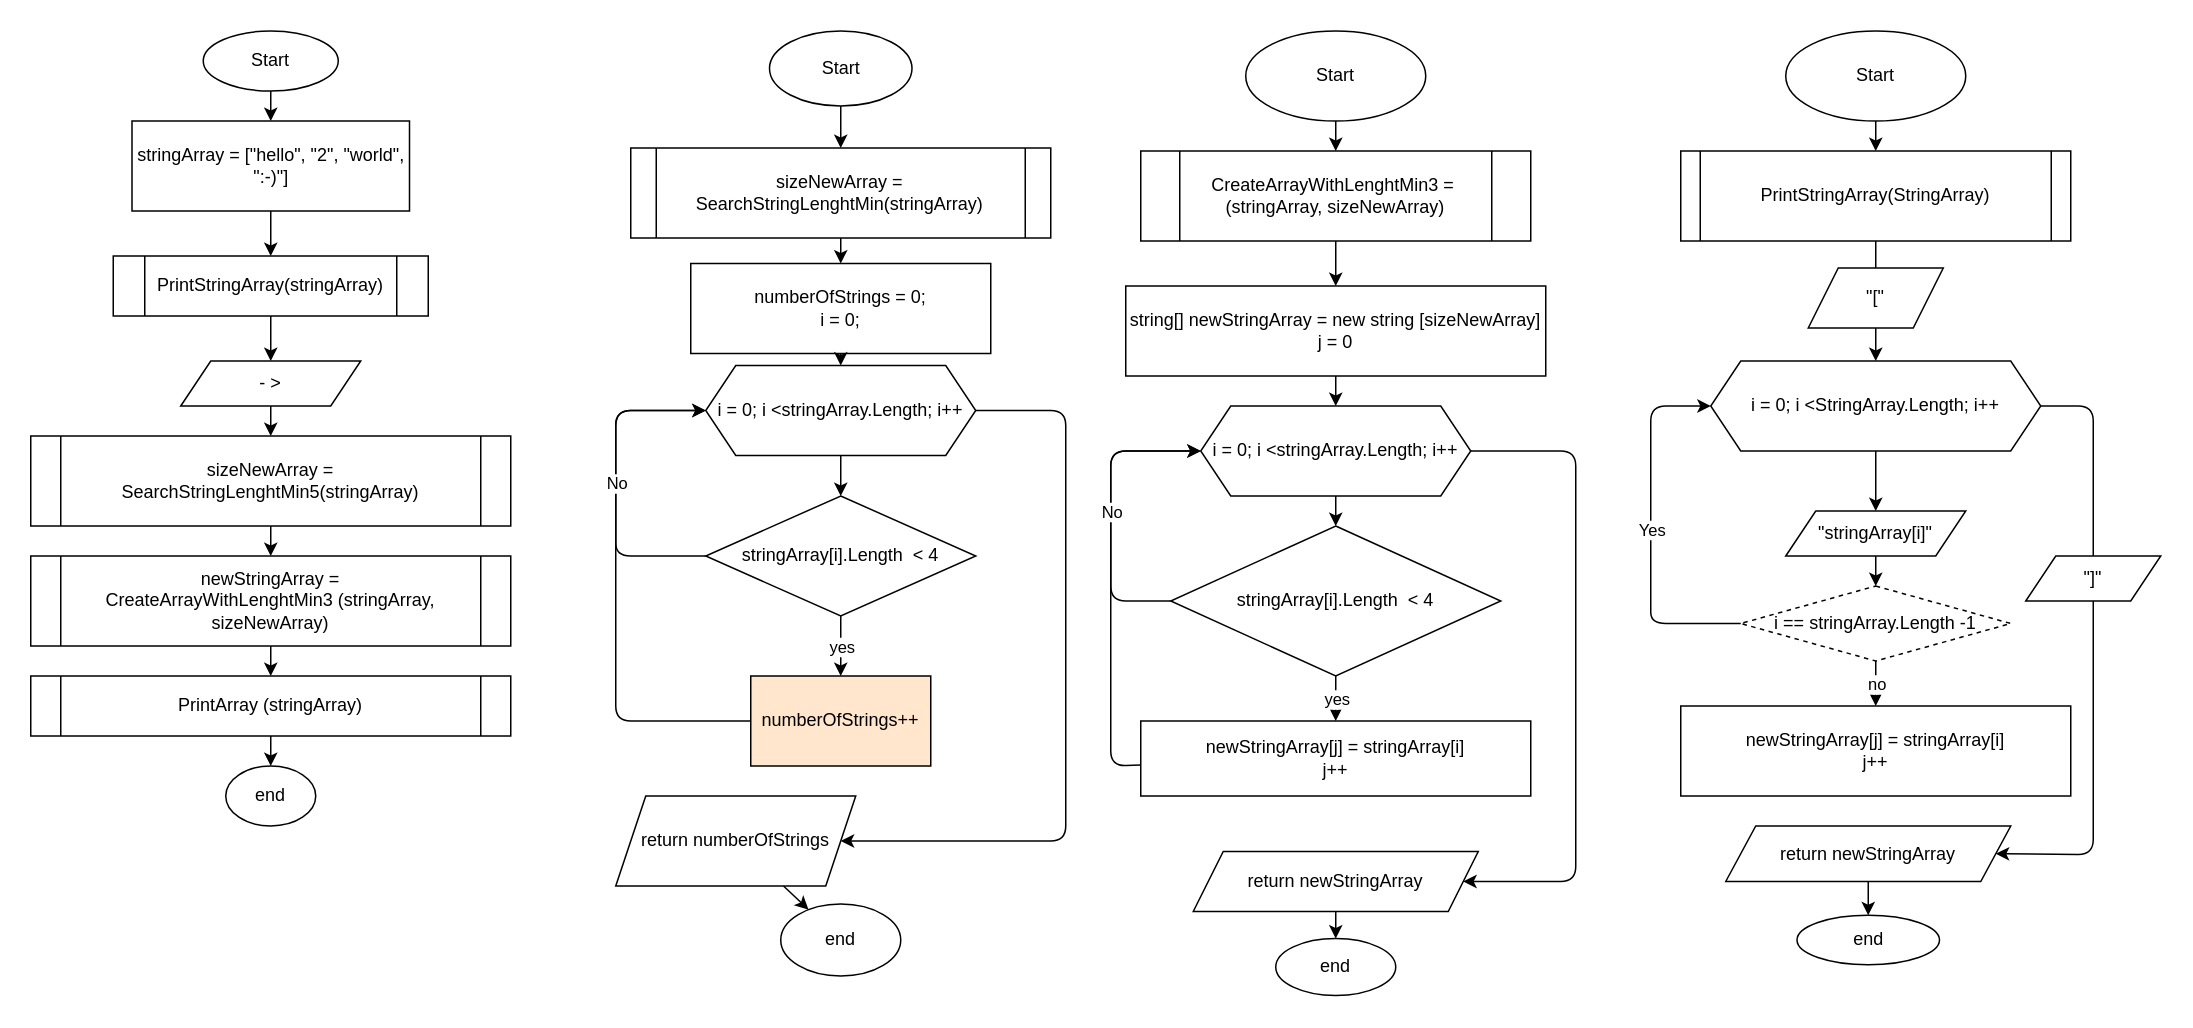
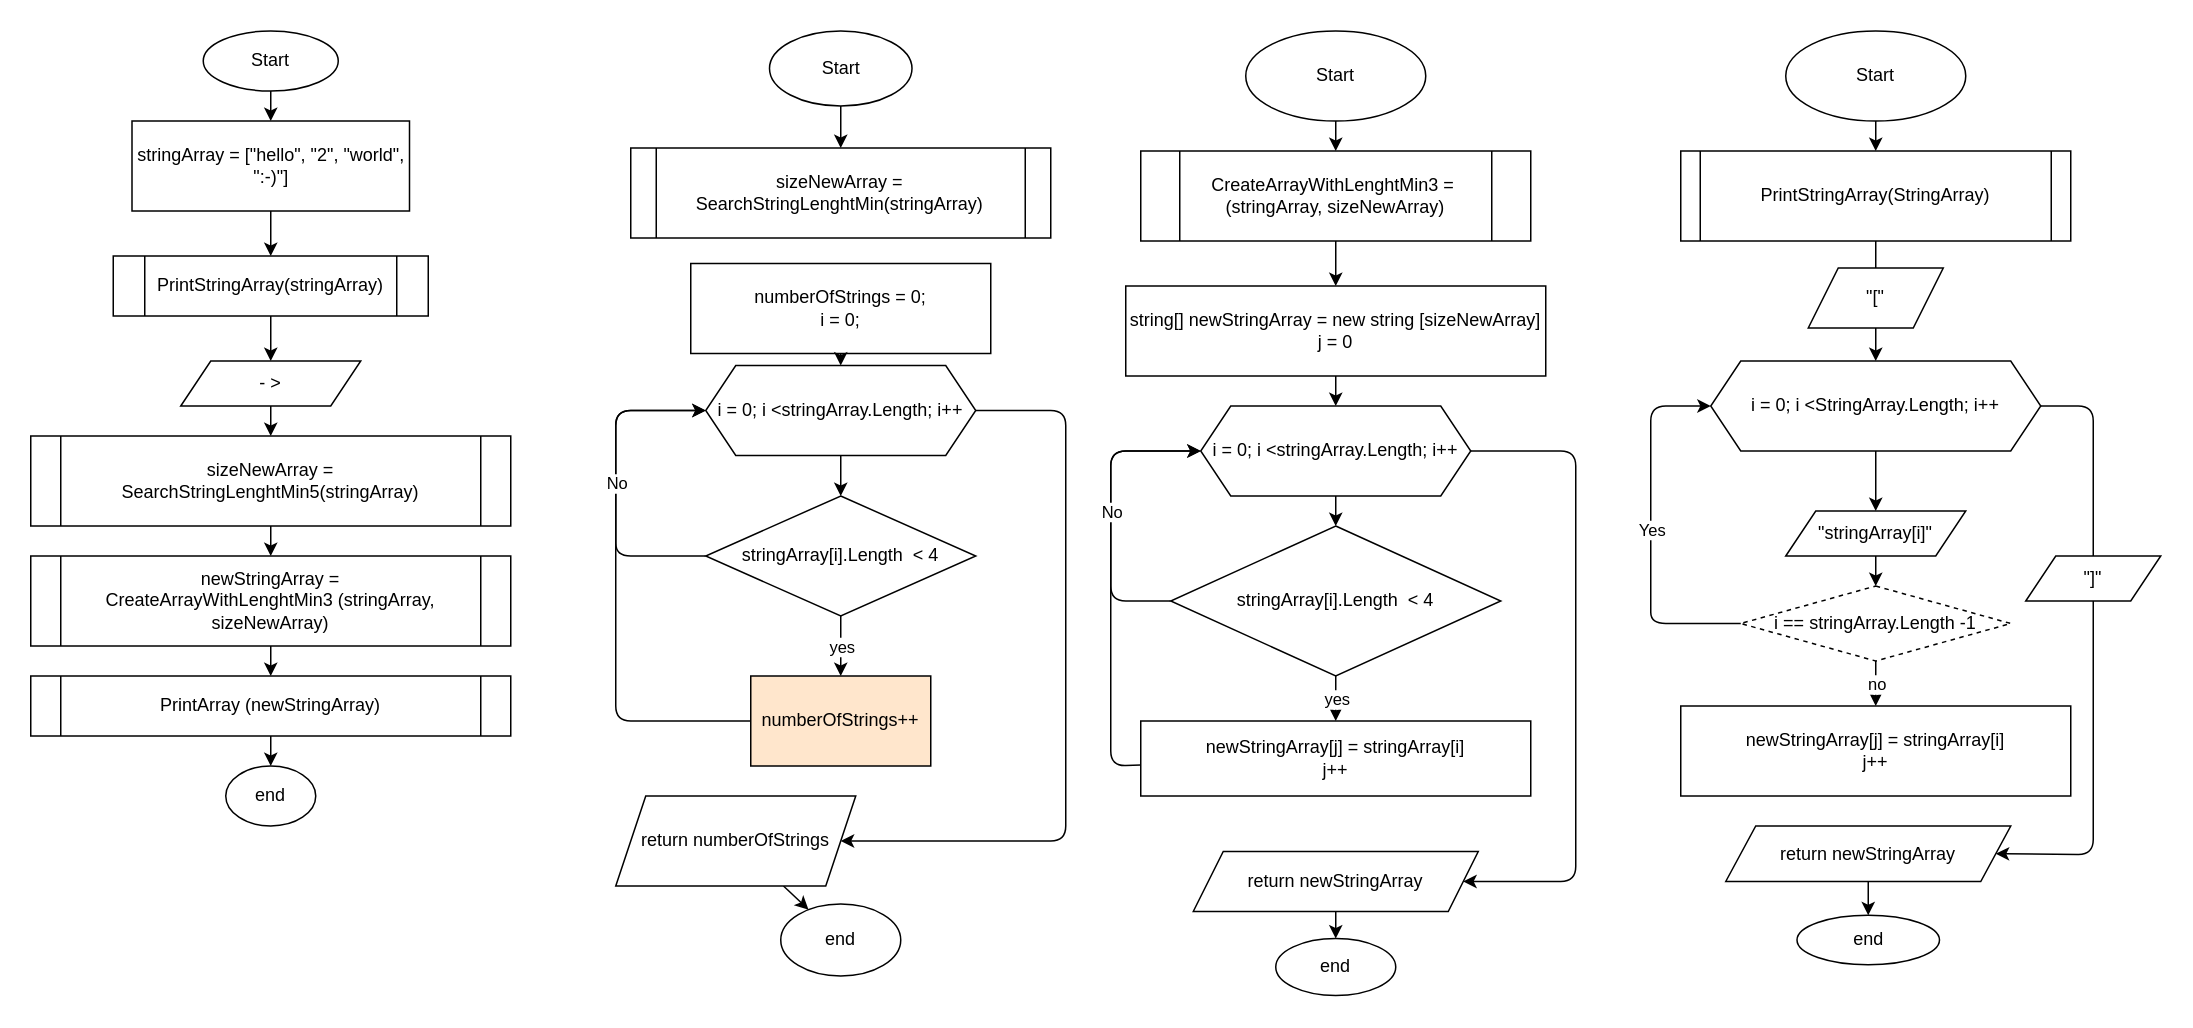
(841, 245) -> none
(271, 706) -> (271, 706)
